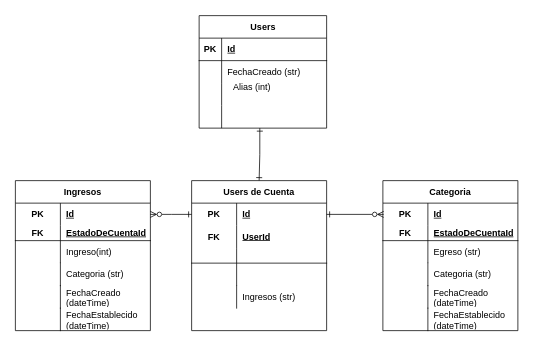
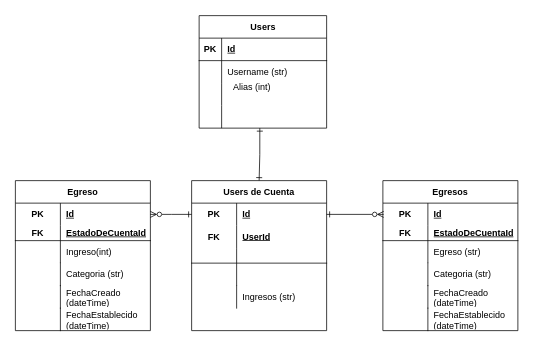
(269, 72) -> (262, 72)
(83, 192) -> (83, 192)
(450, 192) -> (450, 192)
